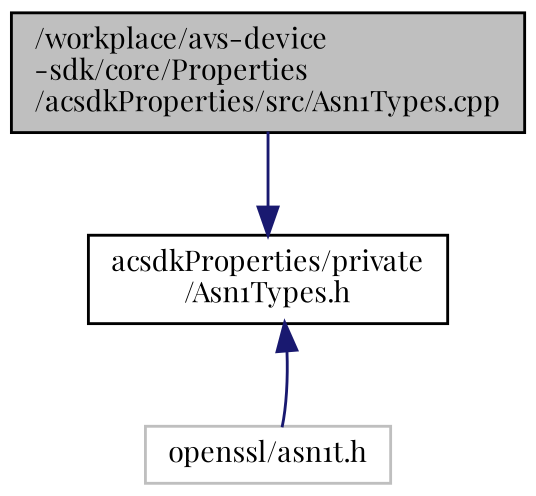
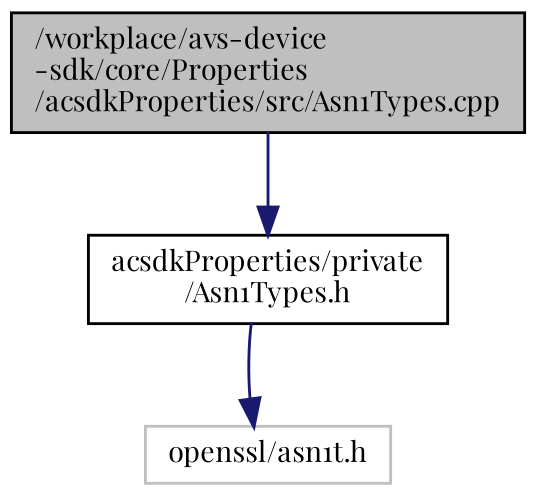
(287, 389) -> (249, 361)
